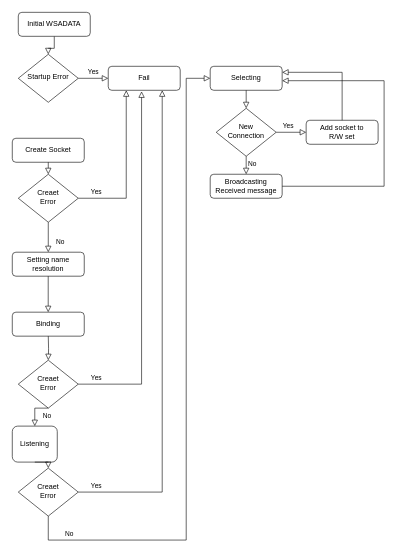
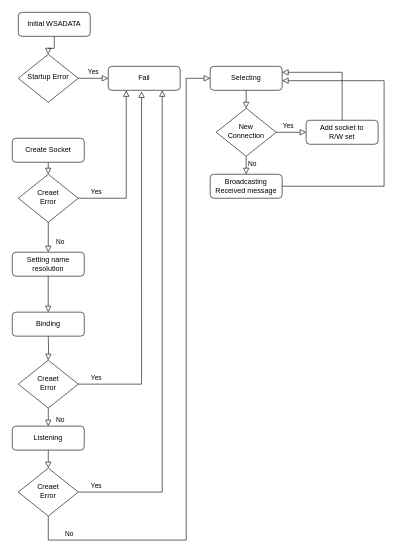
(35, 444) -> (48, 438)
